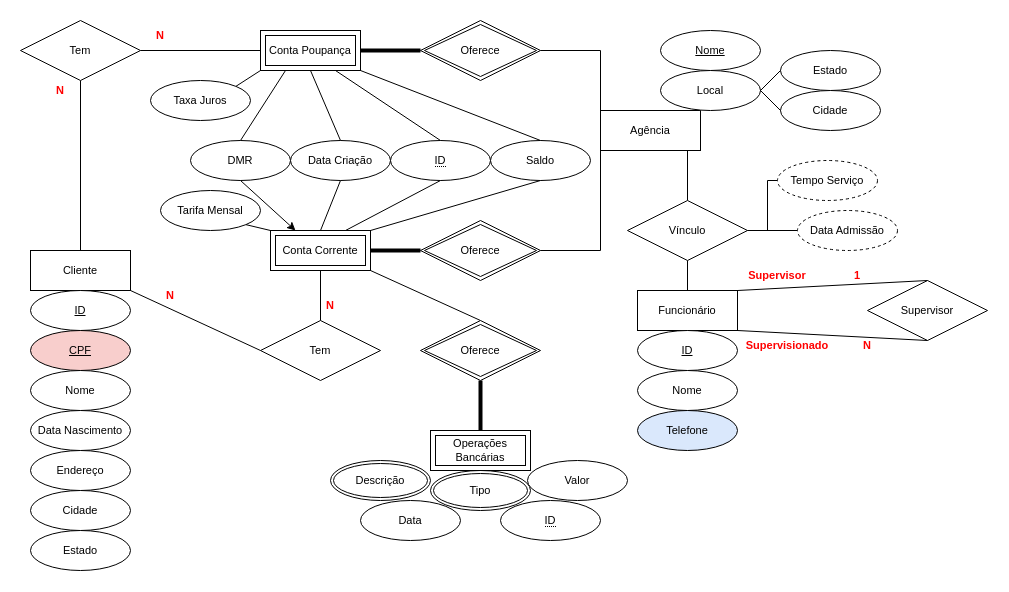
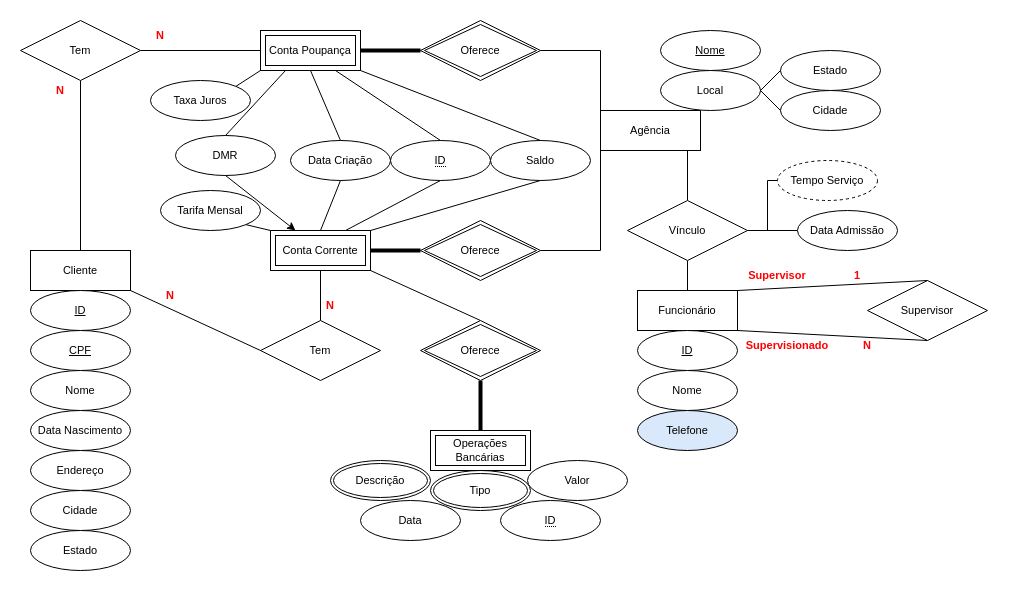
(241, 161) -> (226, 156)
(848, 231) -> (848, 231)
(81, 351) -> (81, 351)
